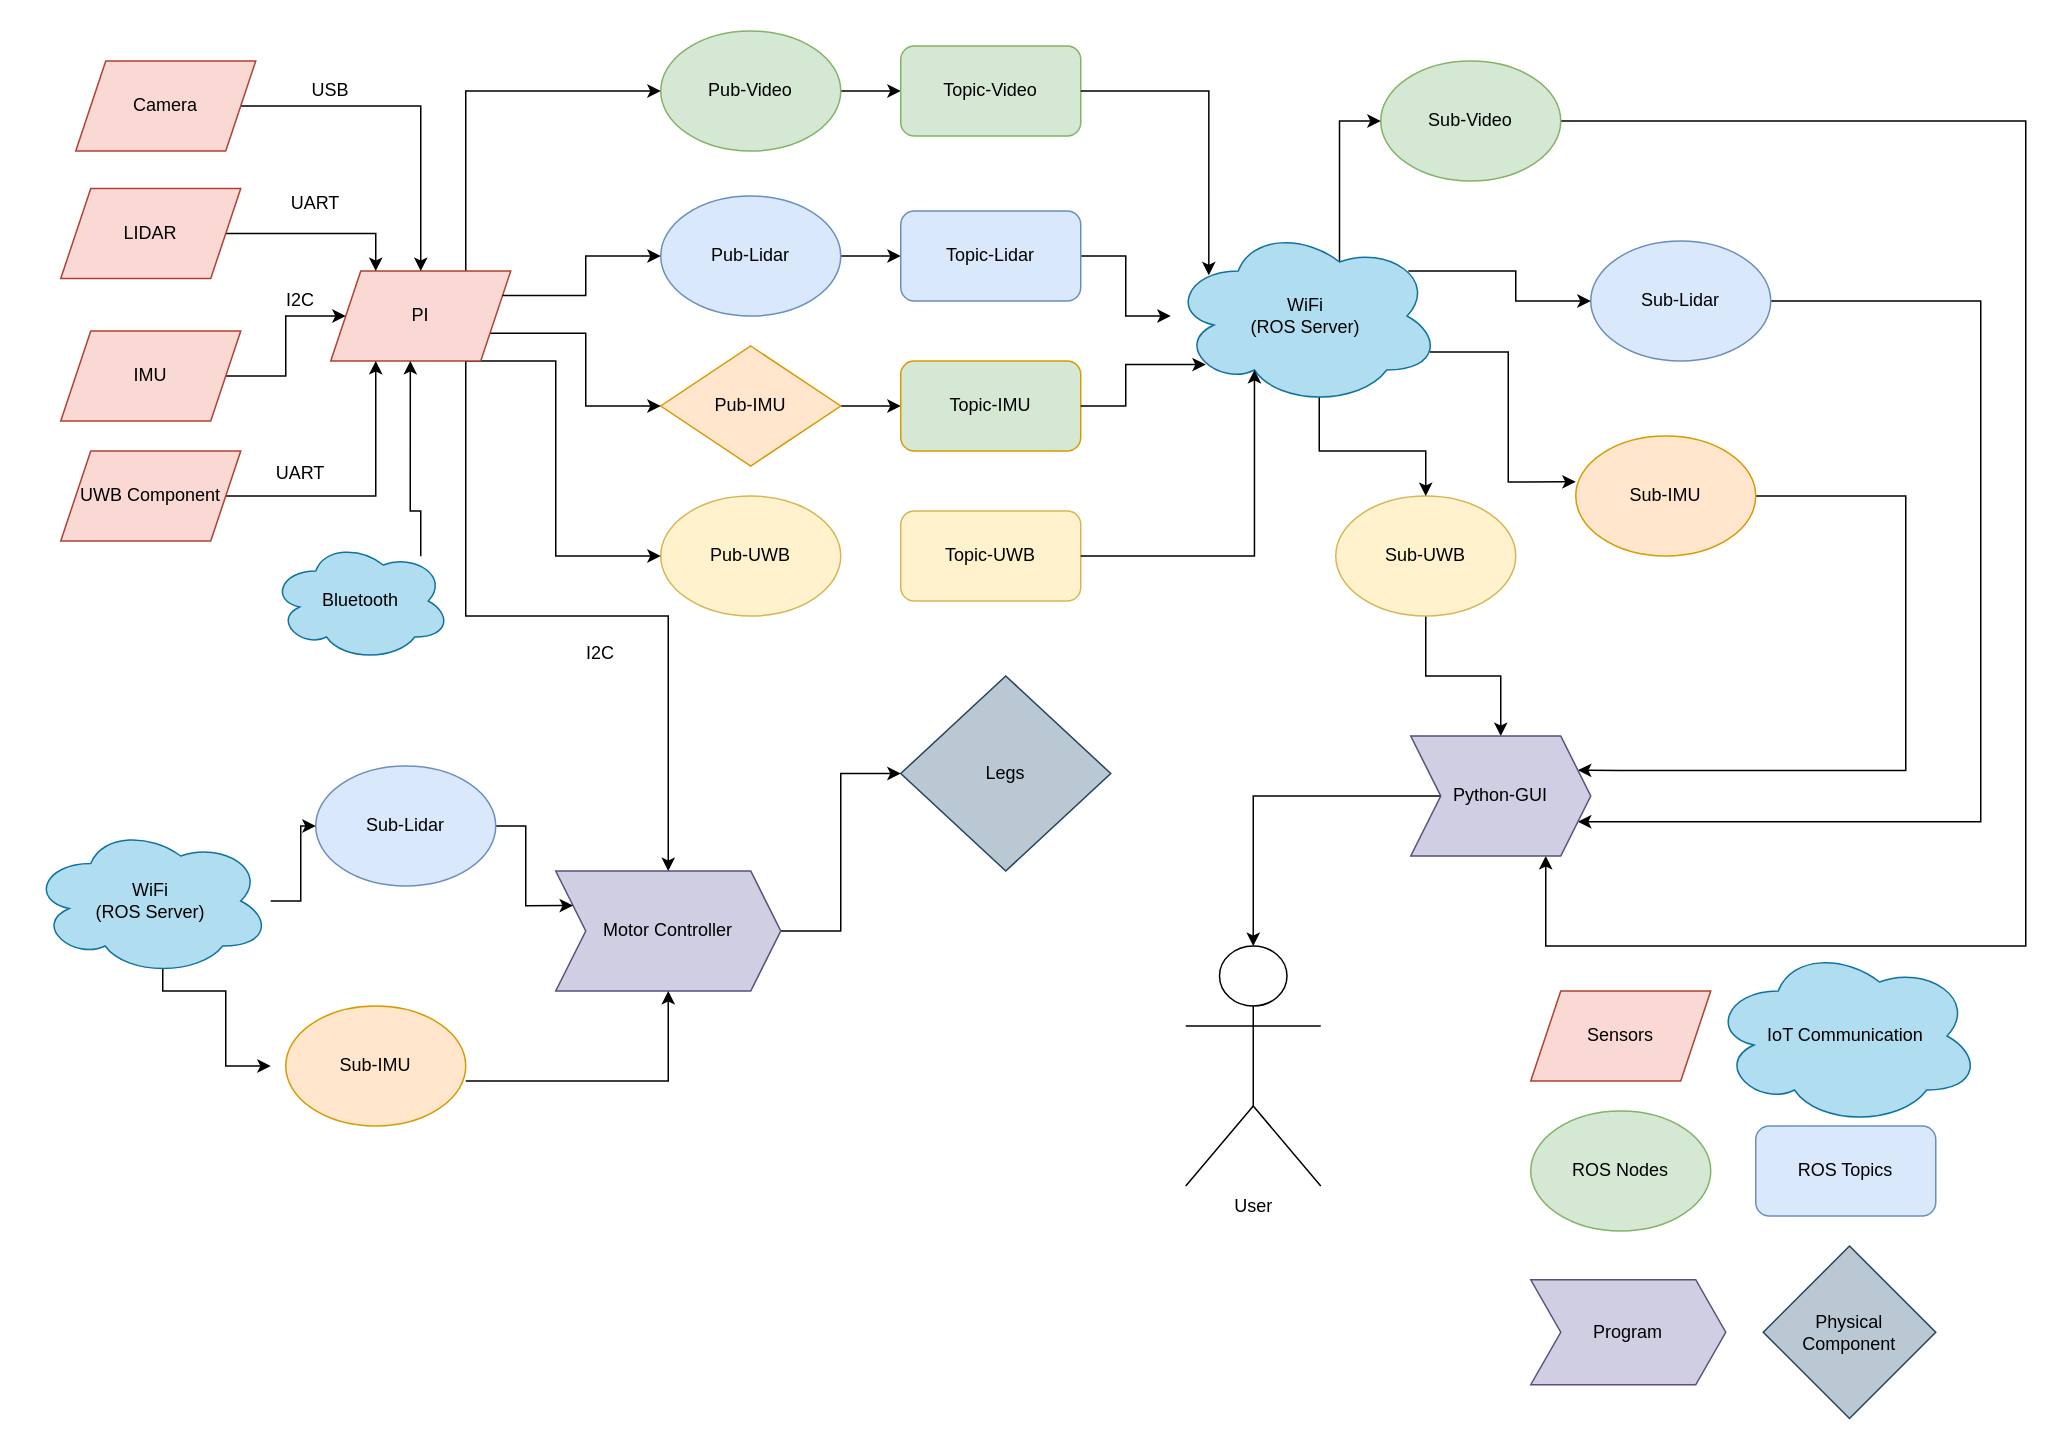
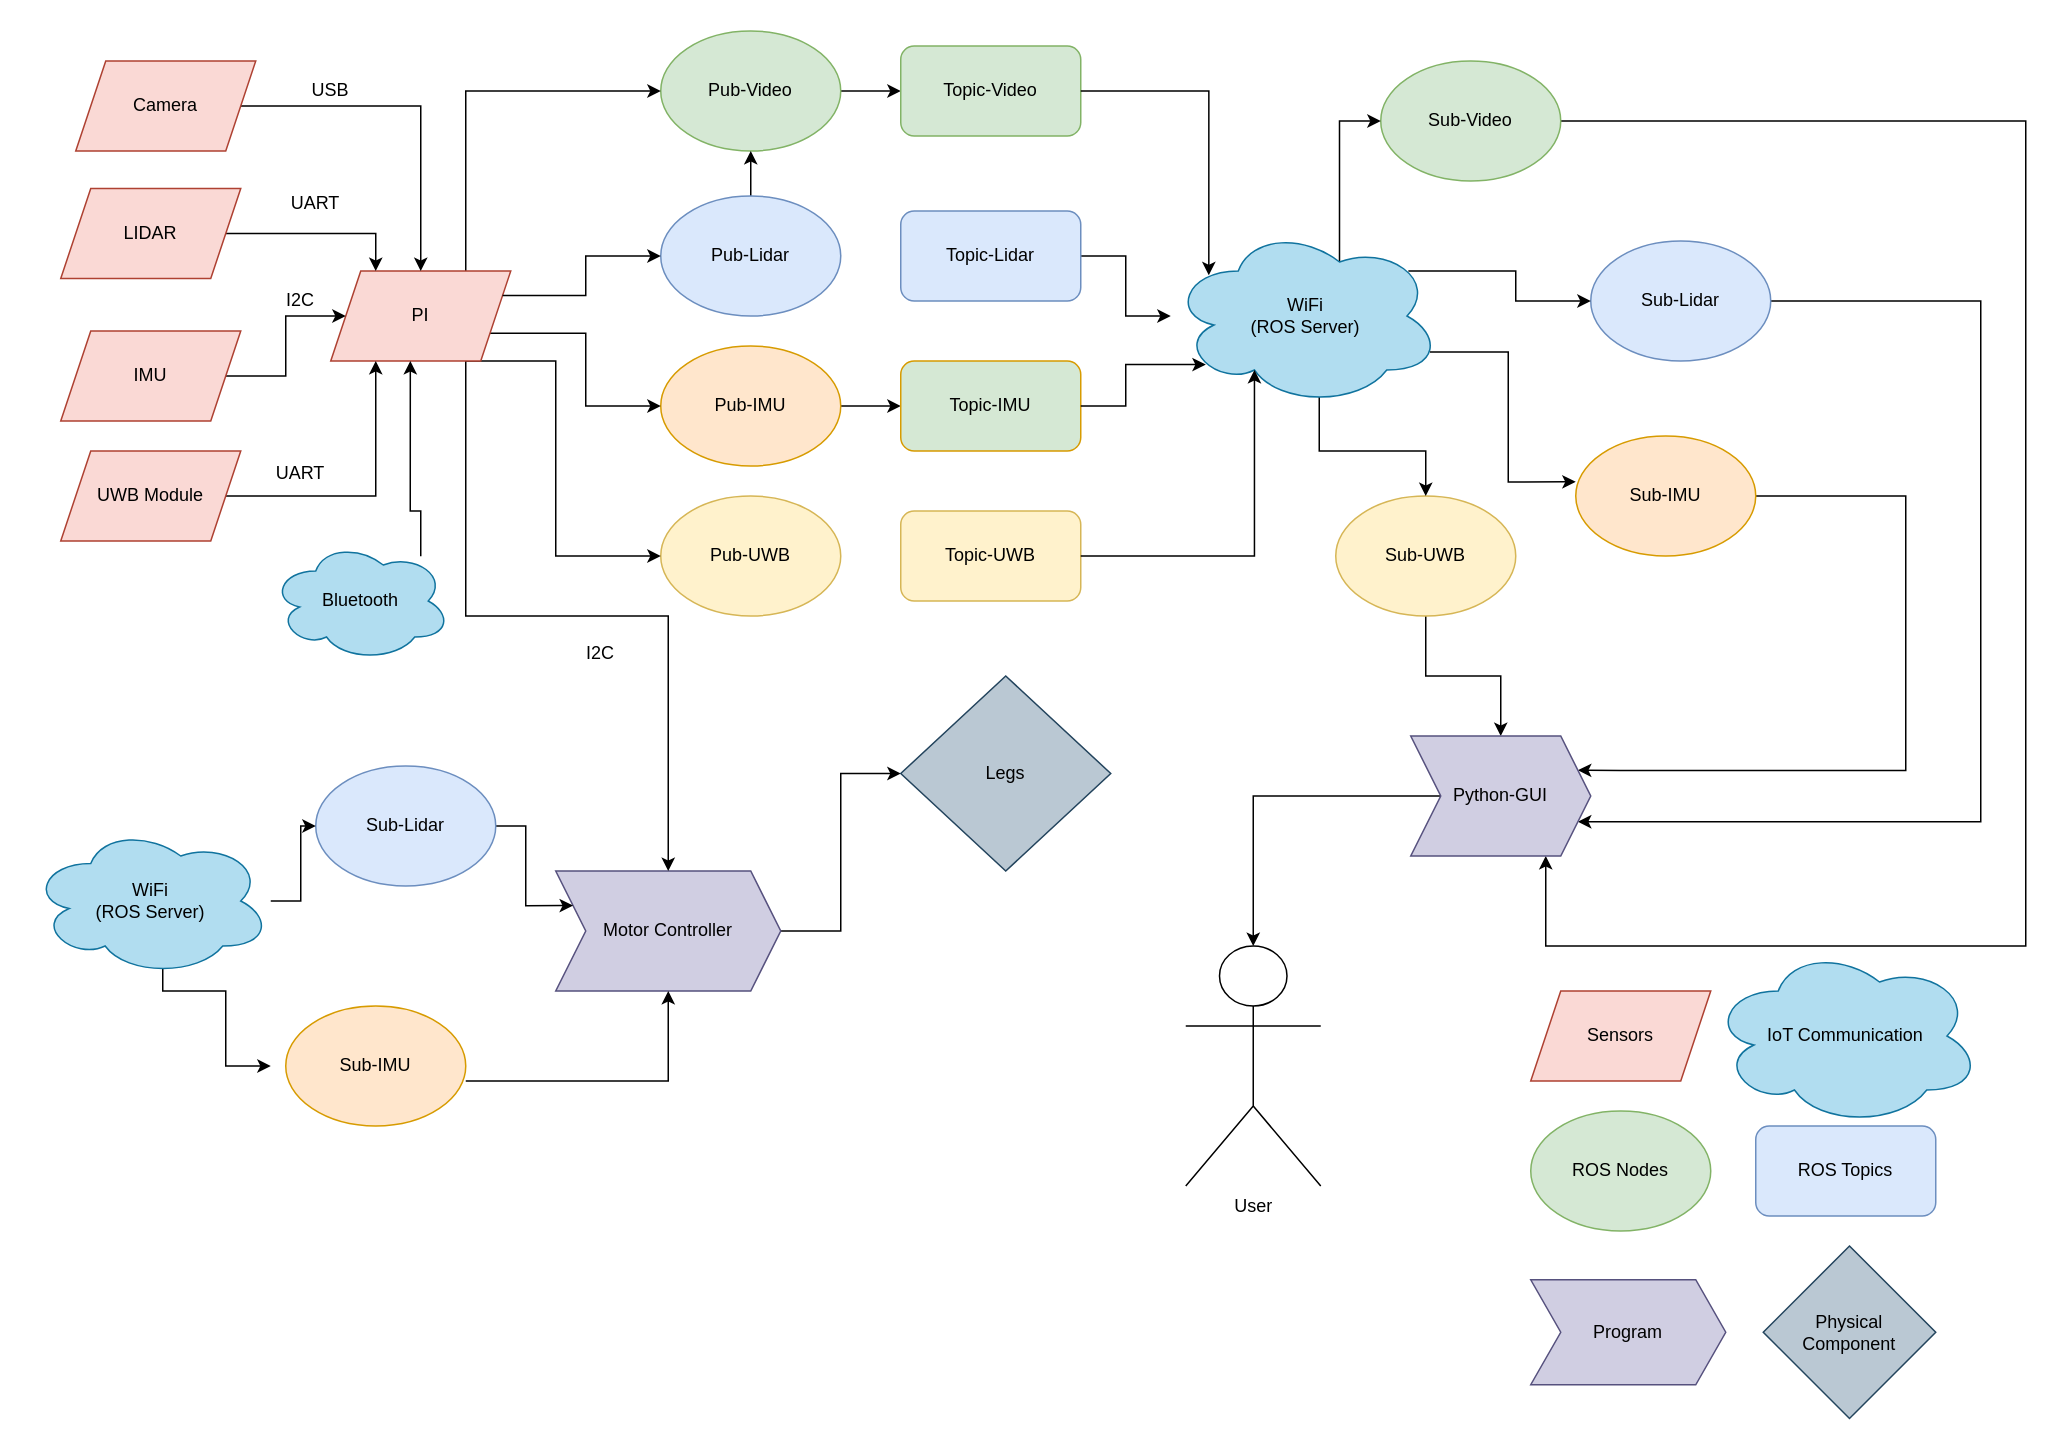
(866, 256) -> (751, 168)
(751, 406) -> (751, 406)
(151, 496) -> (151, 496)
